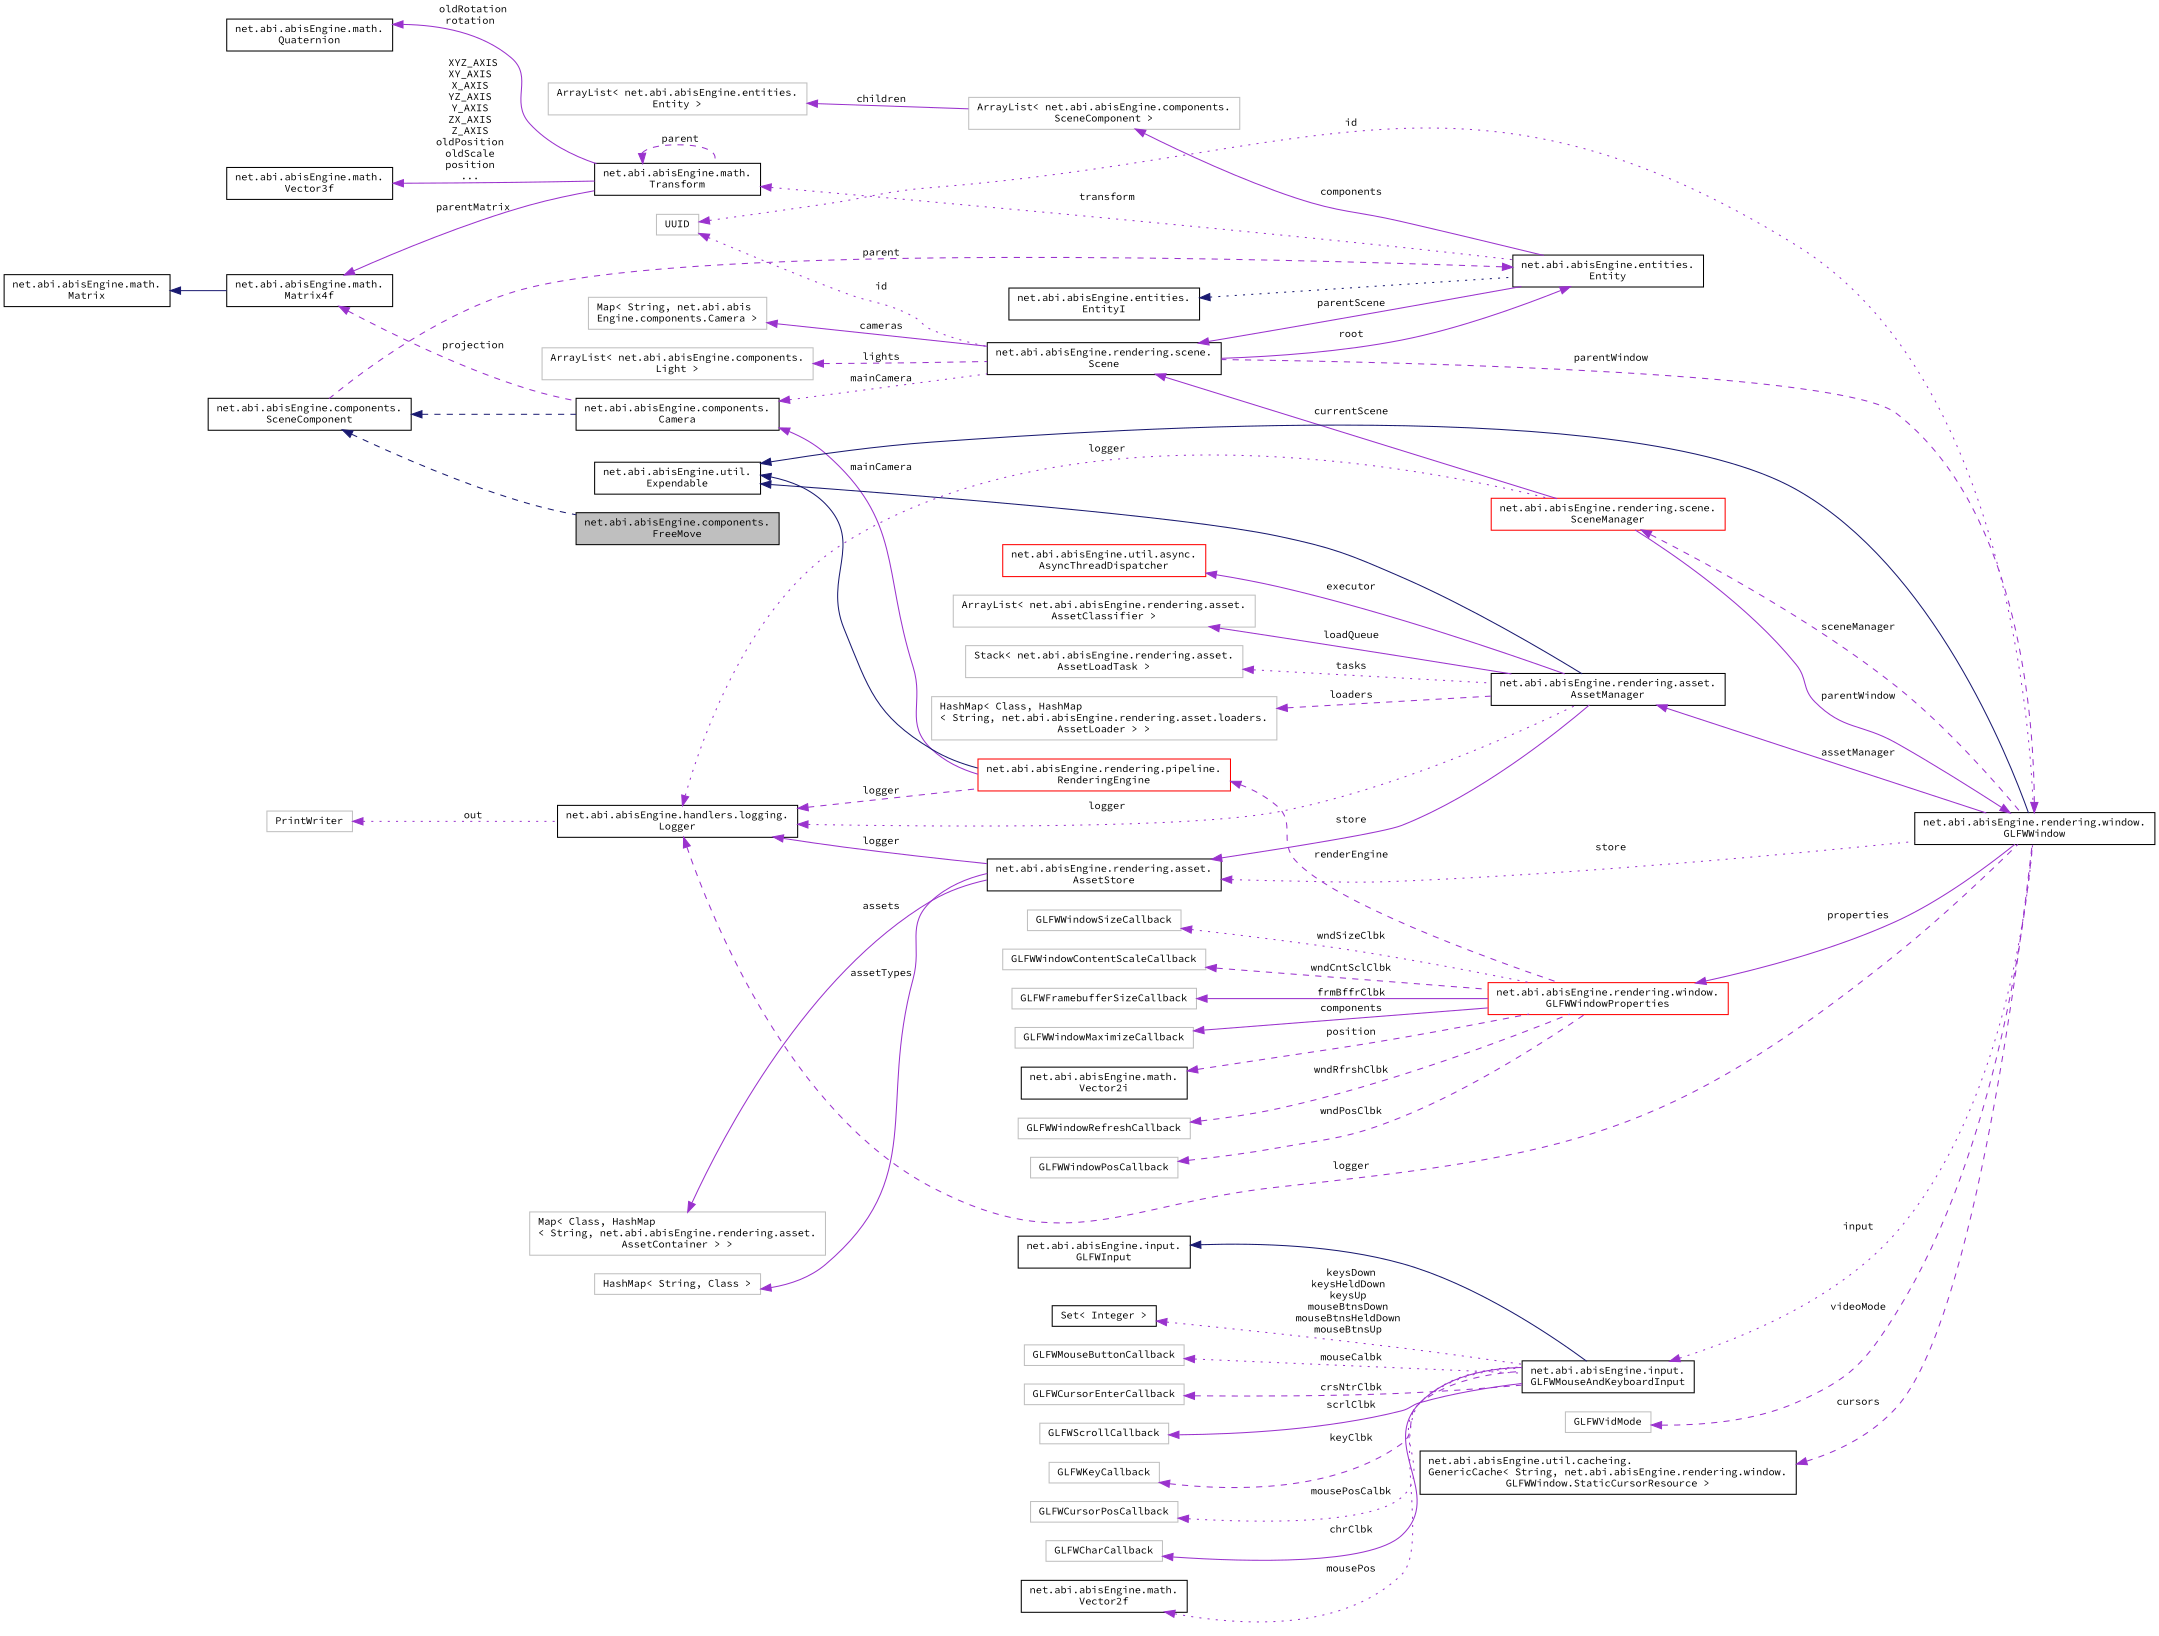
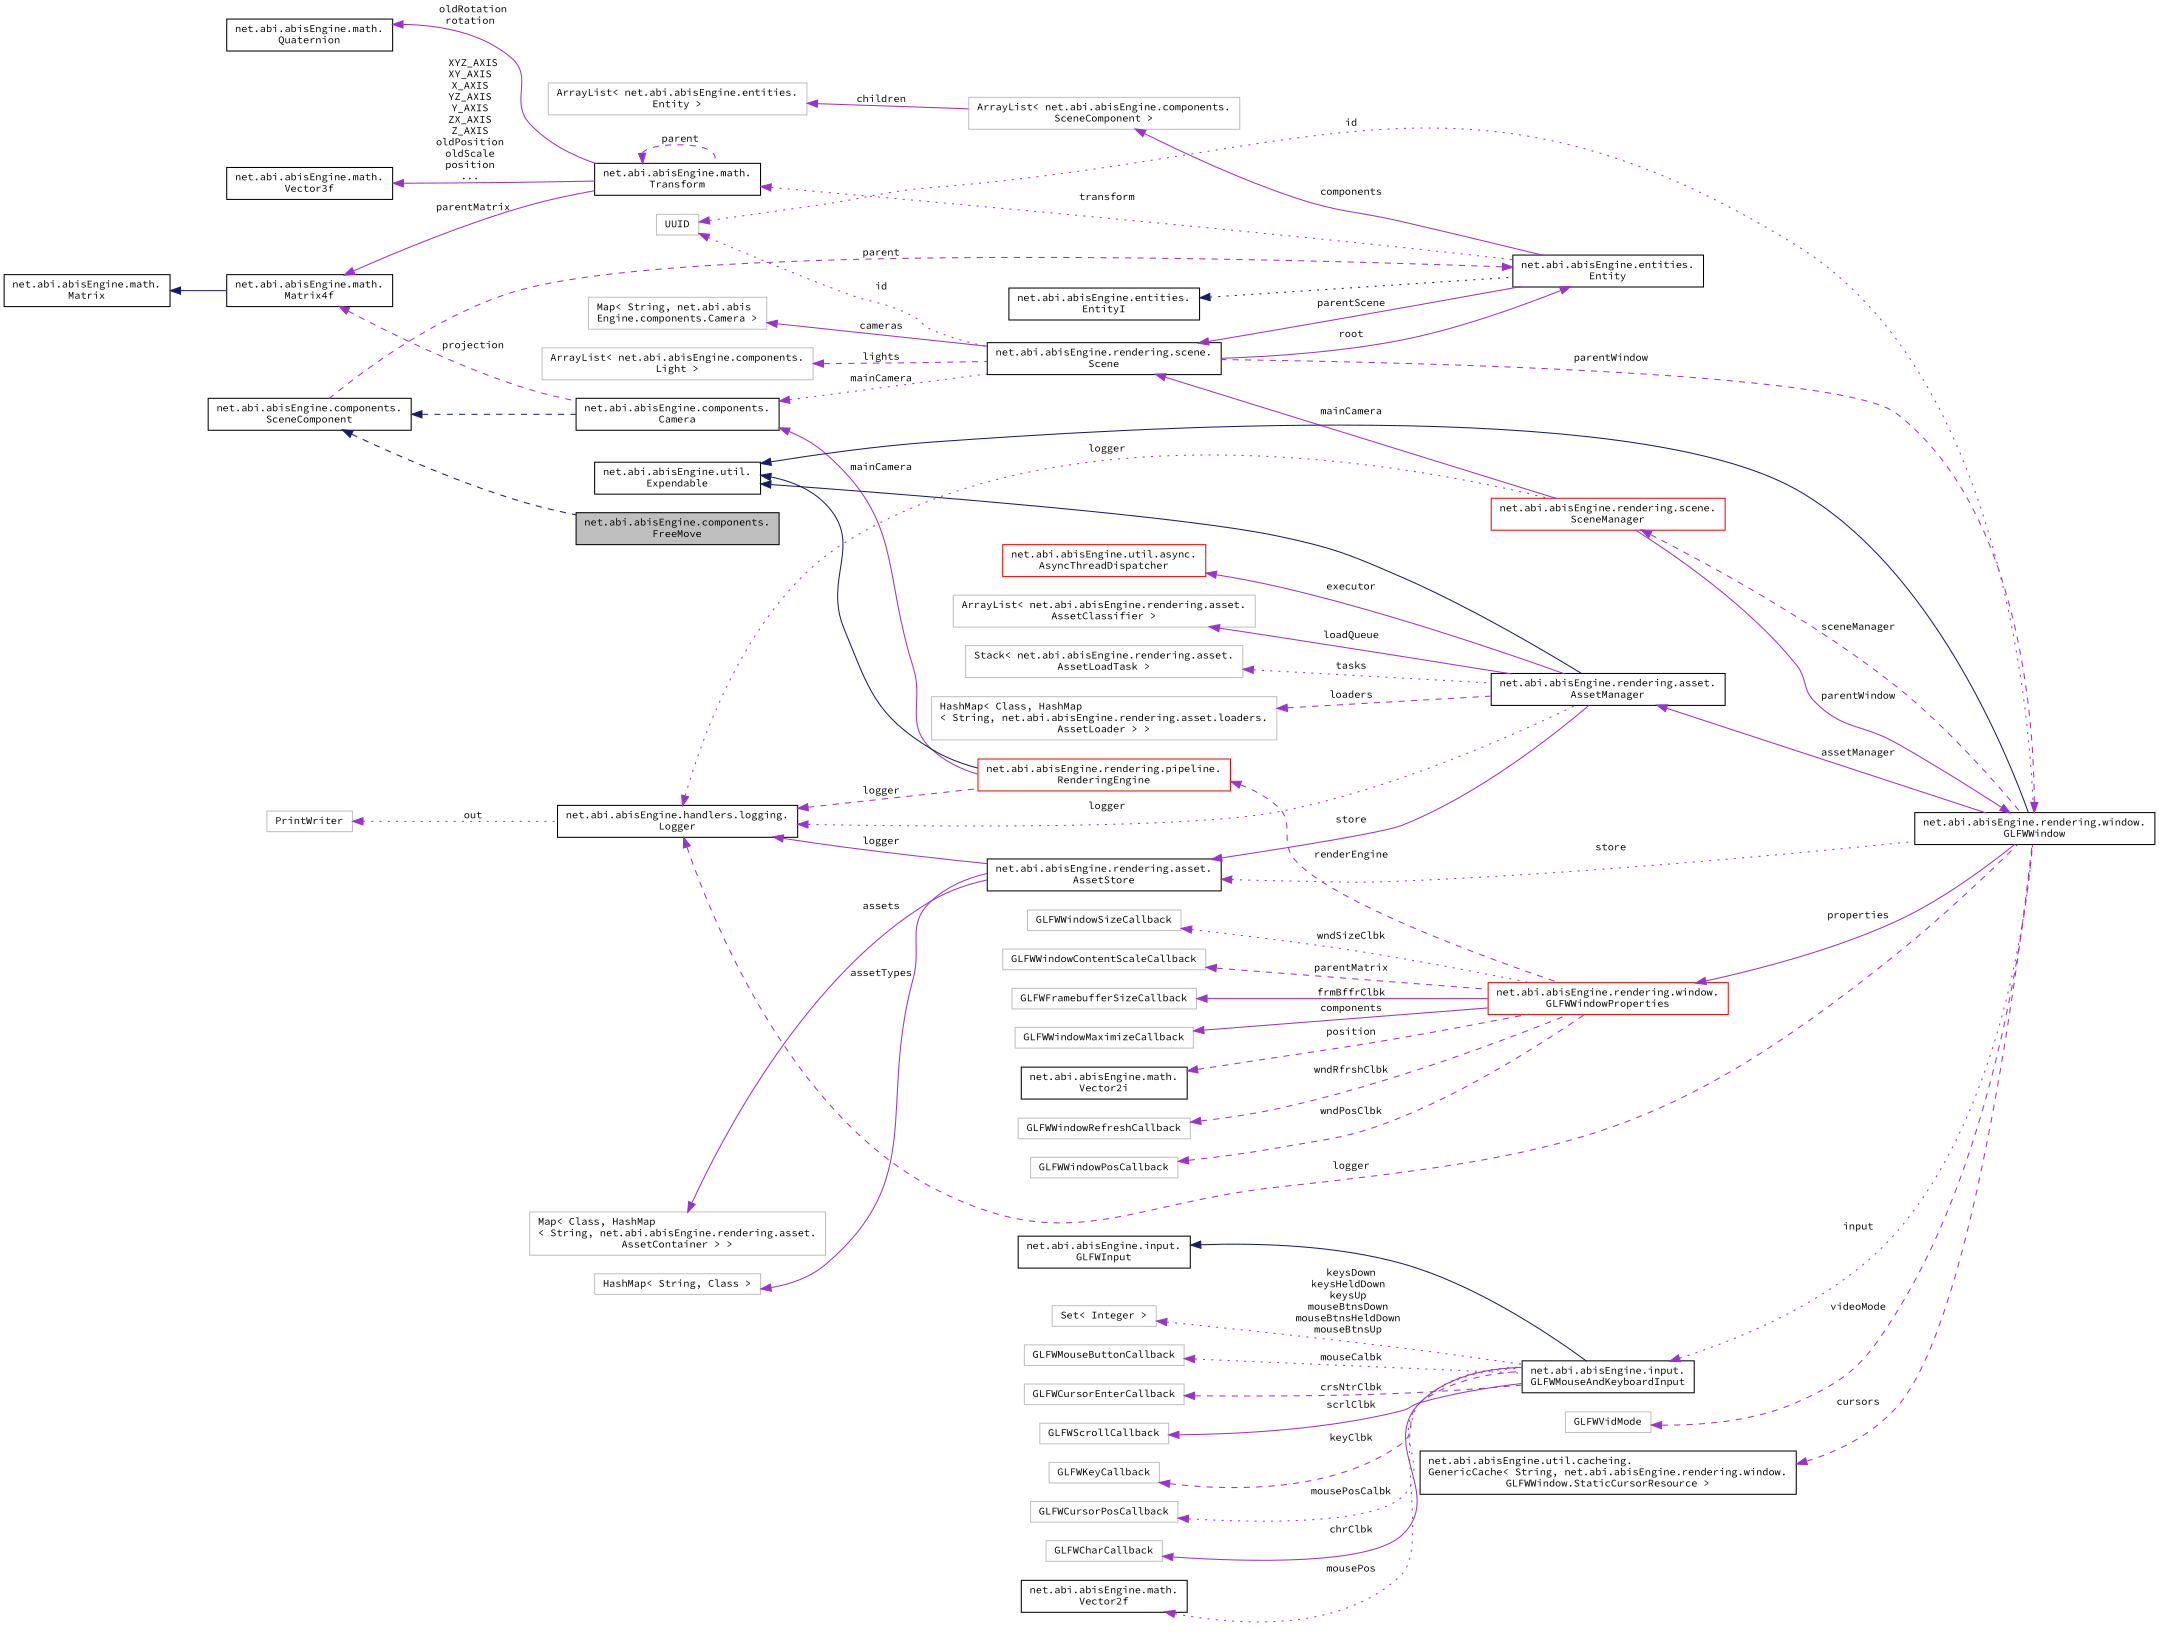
(1348, 412) -> (1348, 412)
(1348, 968) -> (1348, 968)
(1104, 1316) -> (1104, 1316)
